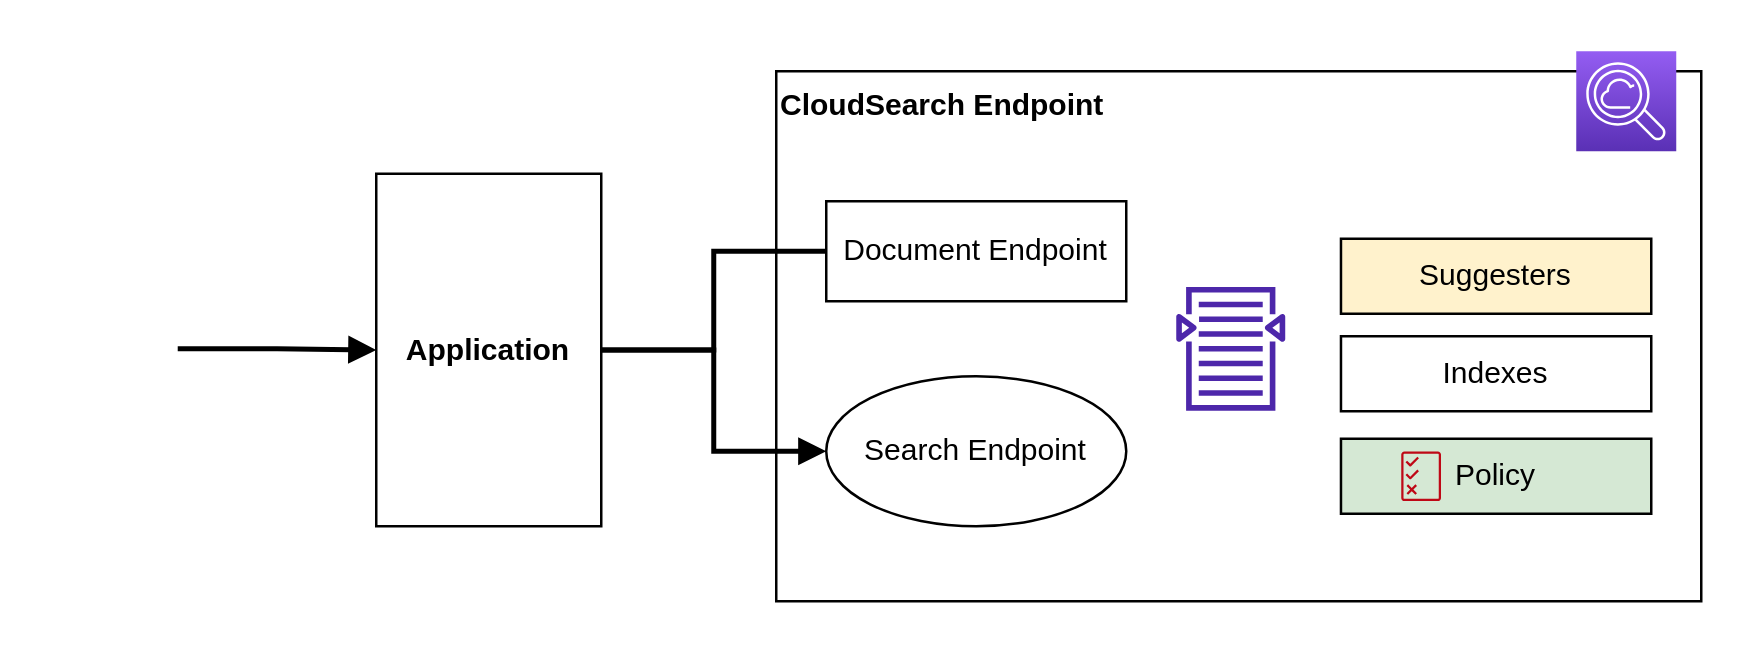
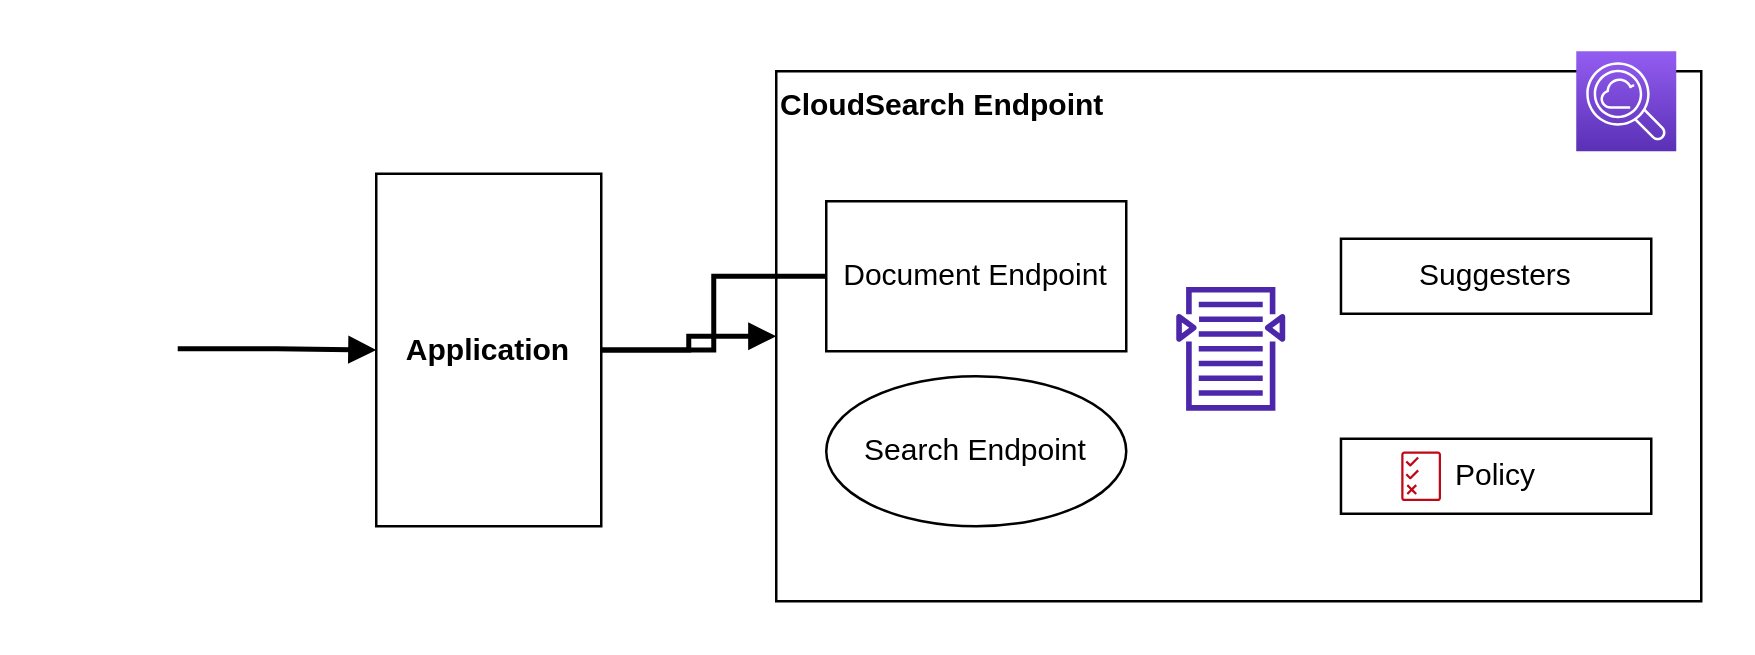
(976, 251) -> (976, 276)
(1496, 276) -> (1496, 276)
(1496, 374) -> none
(714, 444) -> (733, 336)
(1496, 476) -> (1496, 476)
